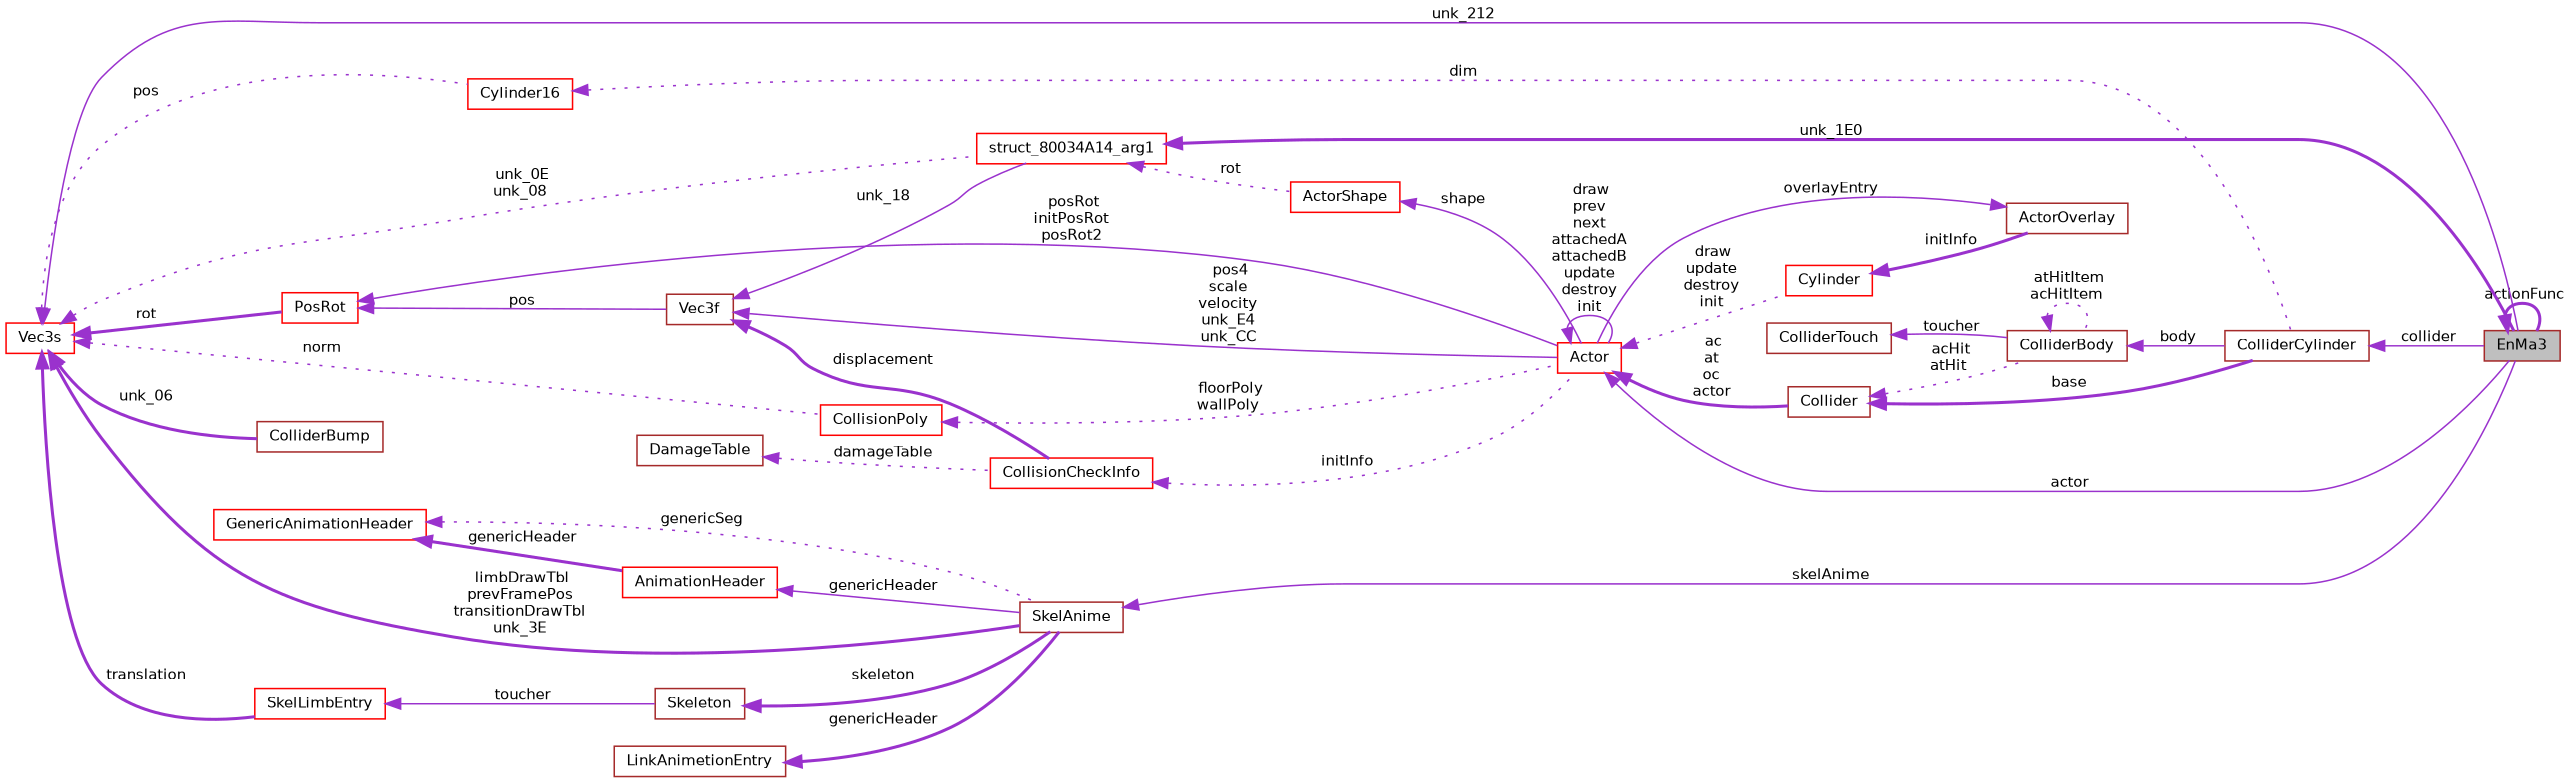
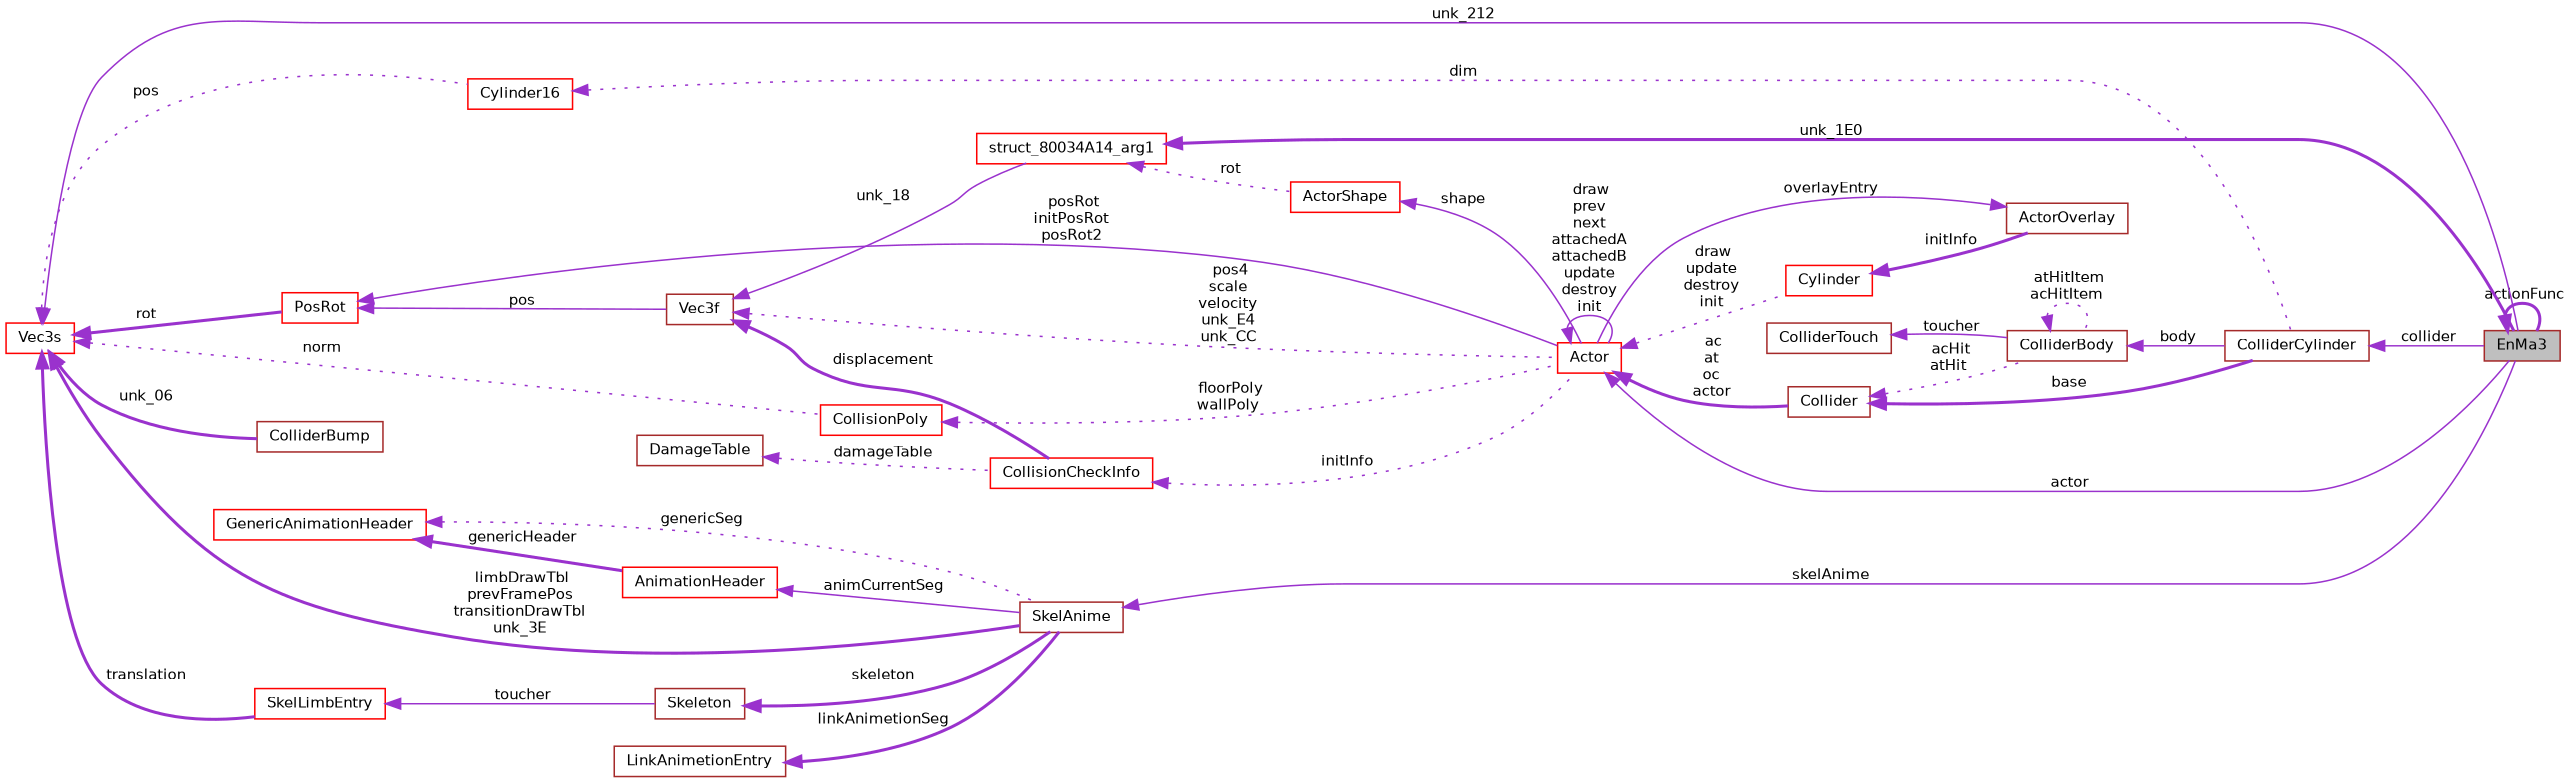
(519, 209) -> none
(1153, 343) -> (1153, 343)
(881, 586) -> (881, 586)
(881, 720) -> (881, 720)
